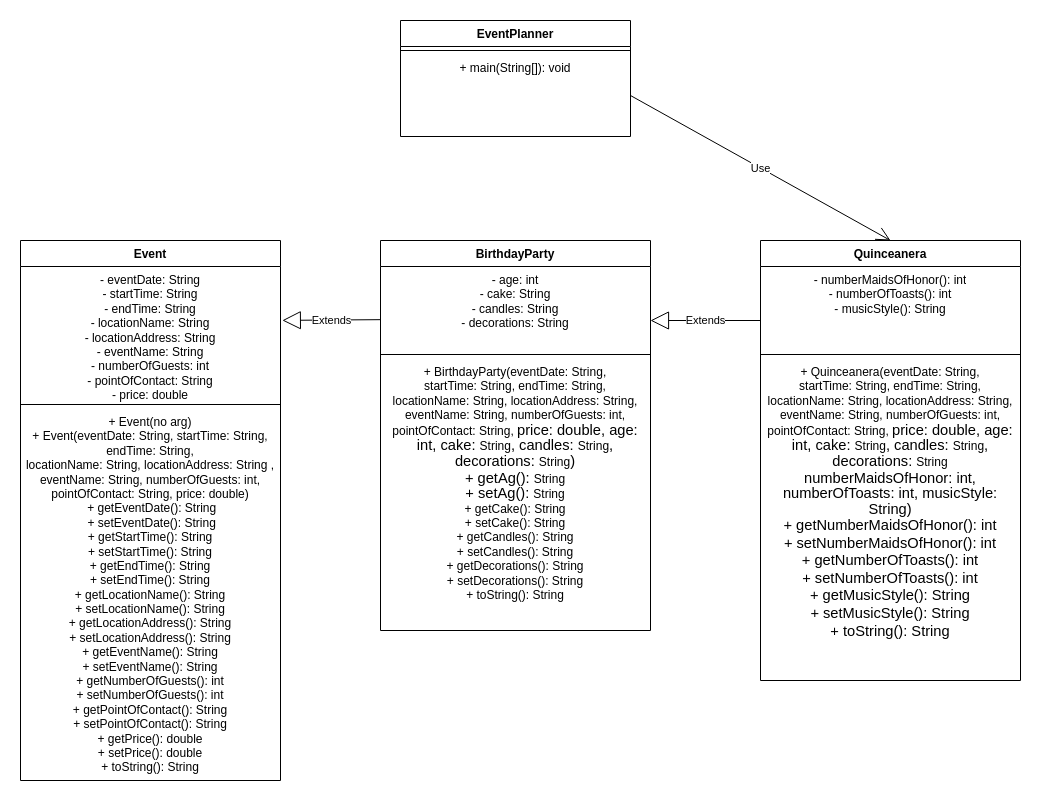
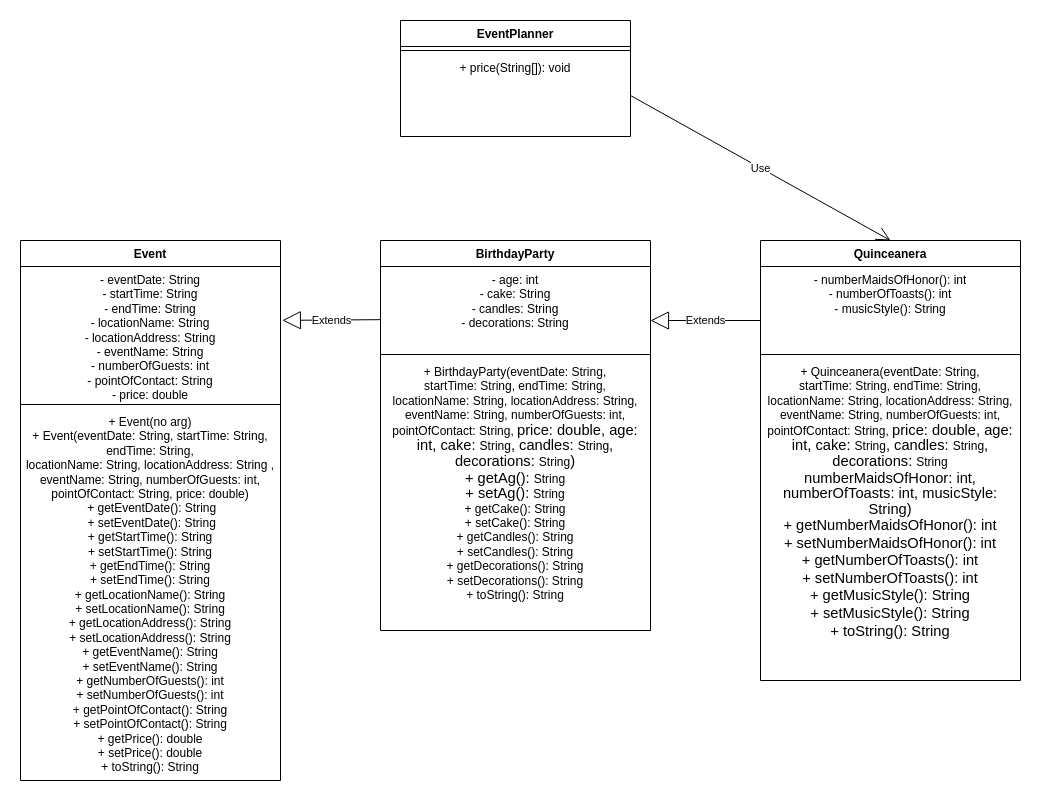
(516, 69) -> (516, 69)
